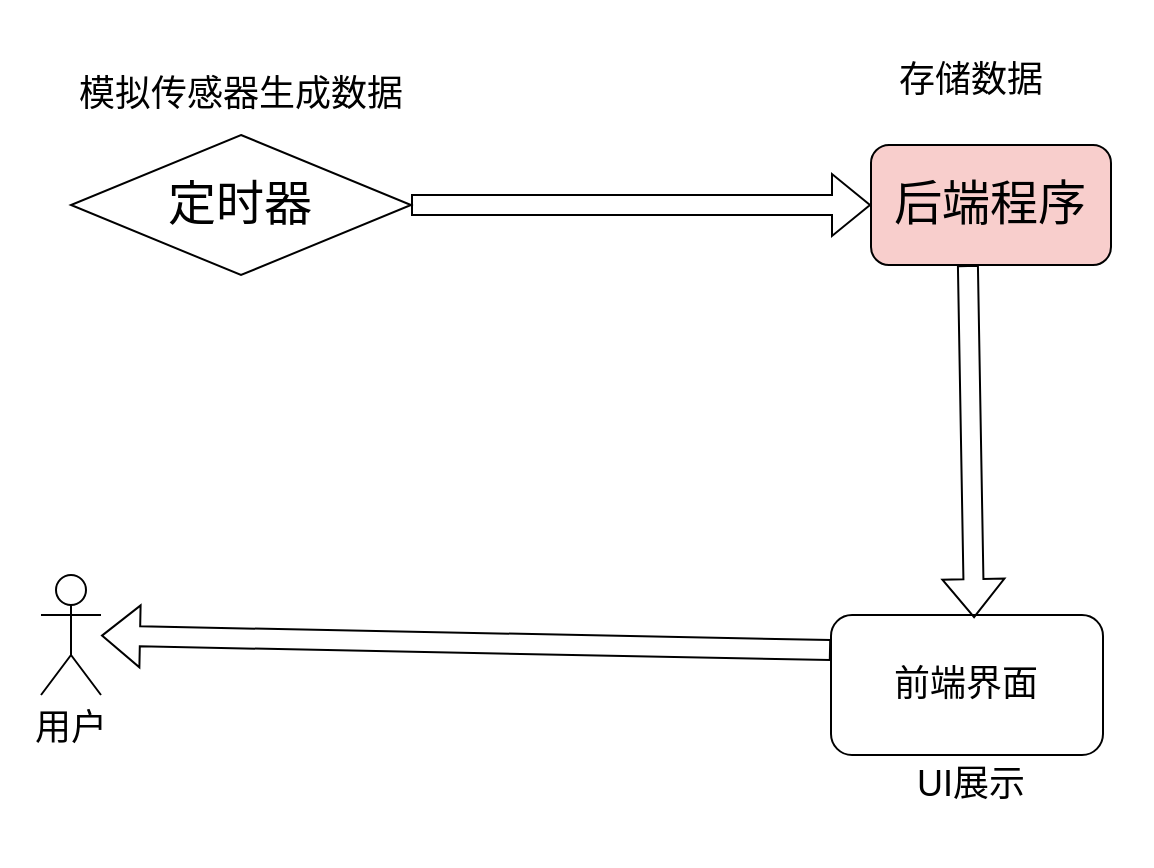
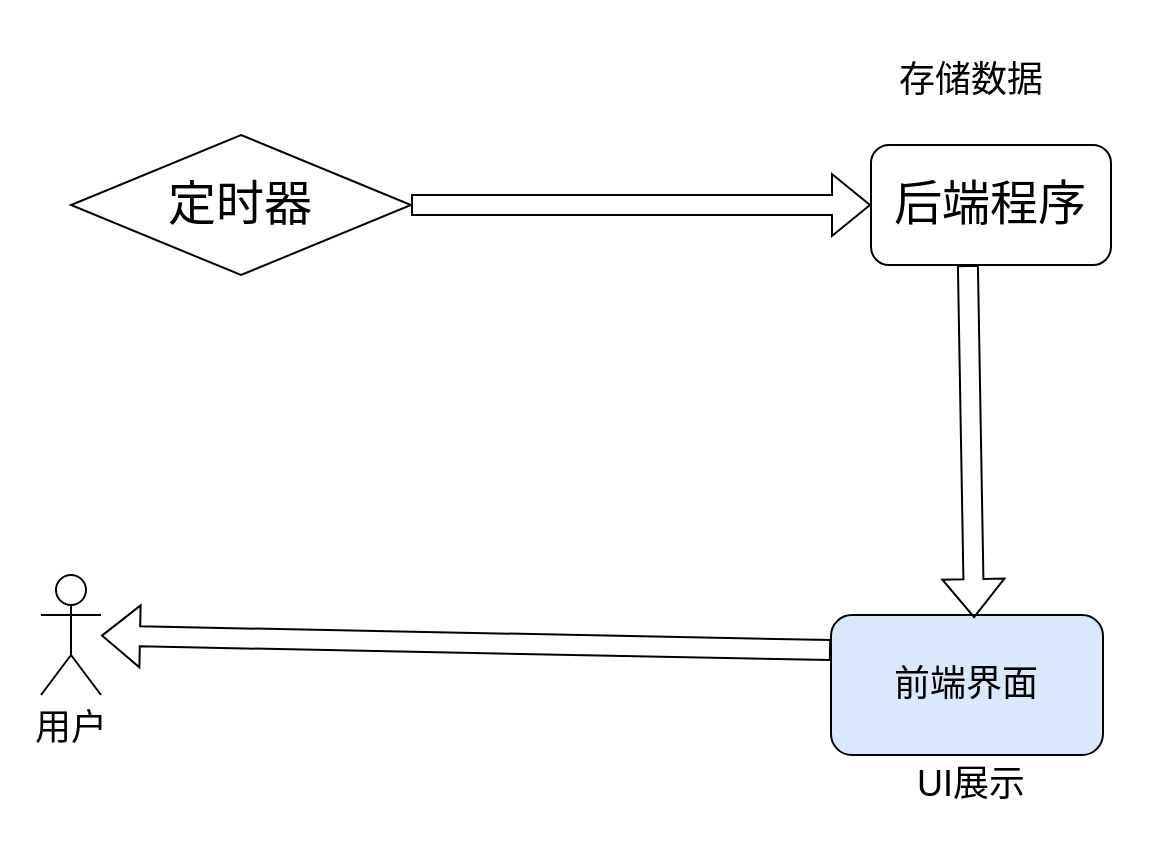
(241, 95) -> none
(991, 205) -> (991, 205)
(967, 685) -> (967, 685)
